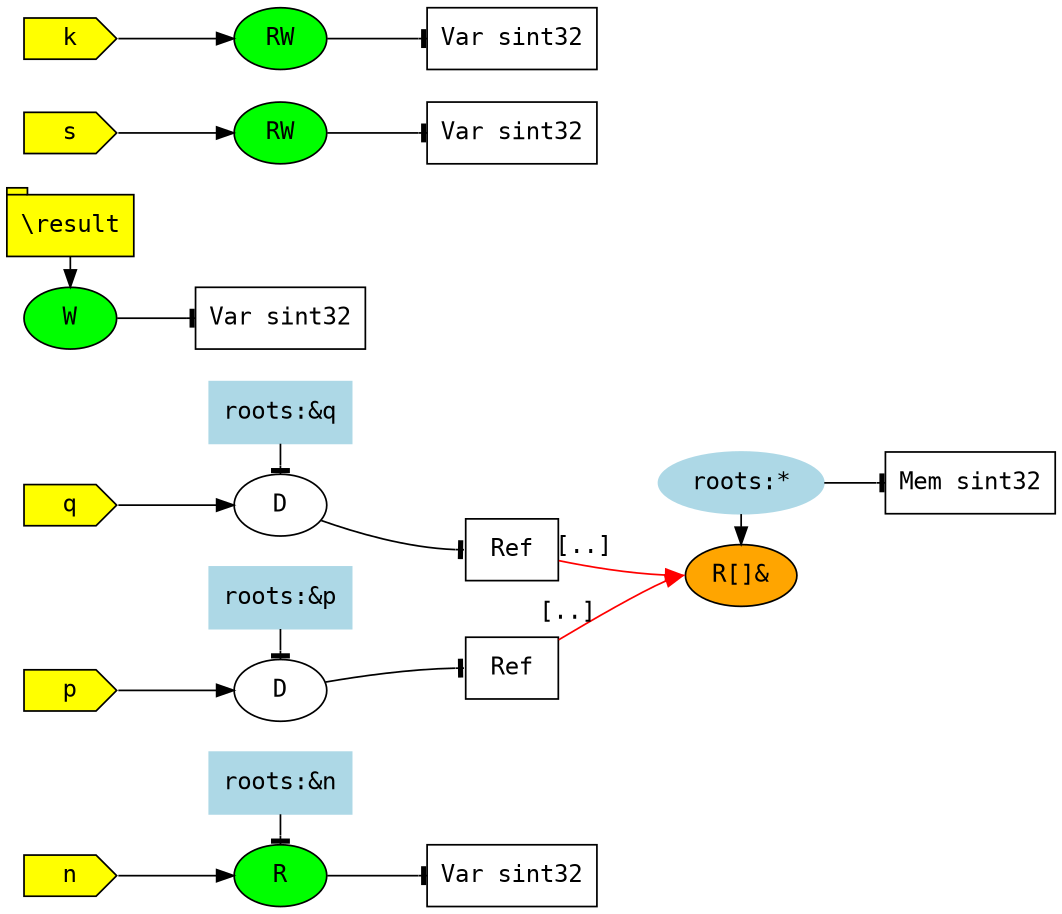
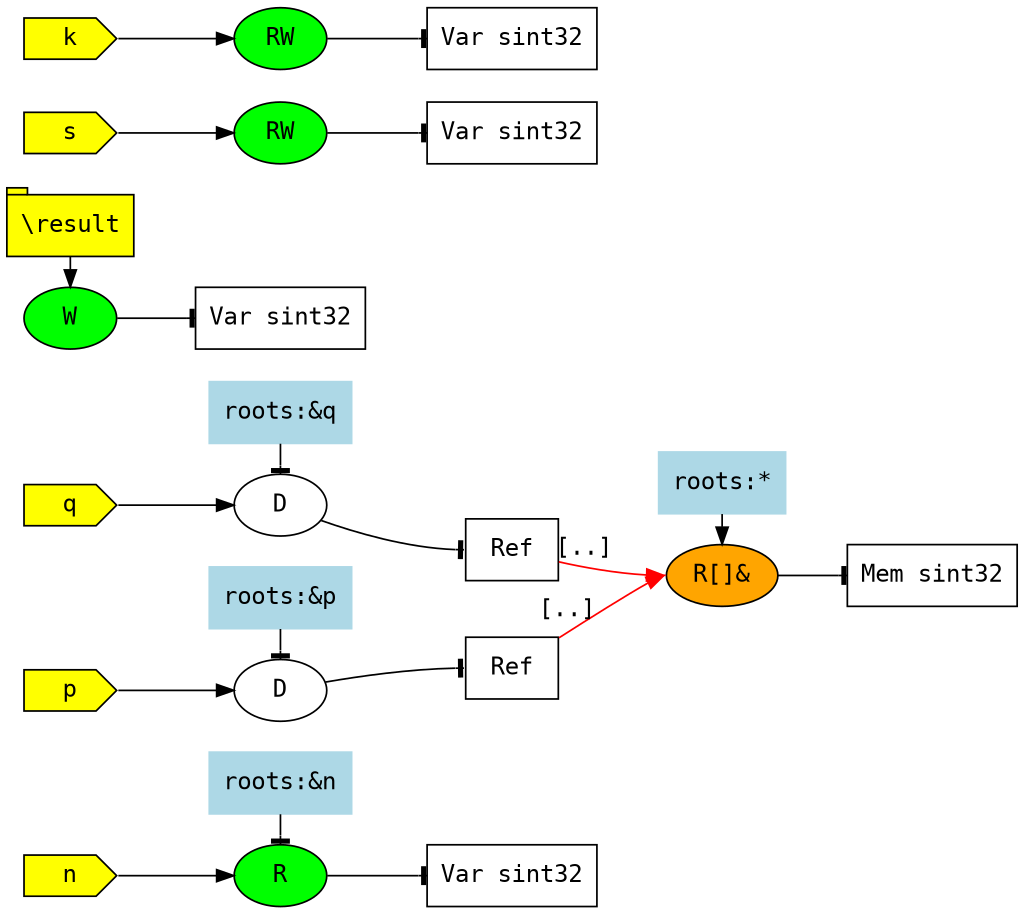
(741, 483) -> (722, 483)
(850, 483) -> (808, 575)
